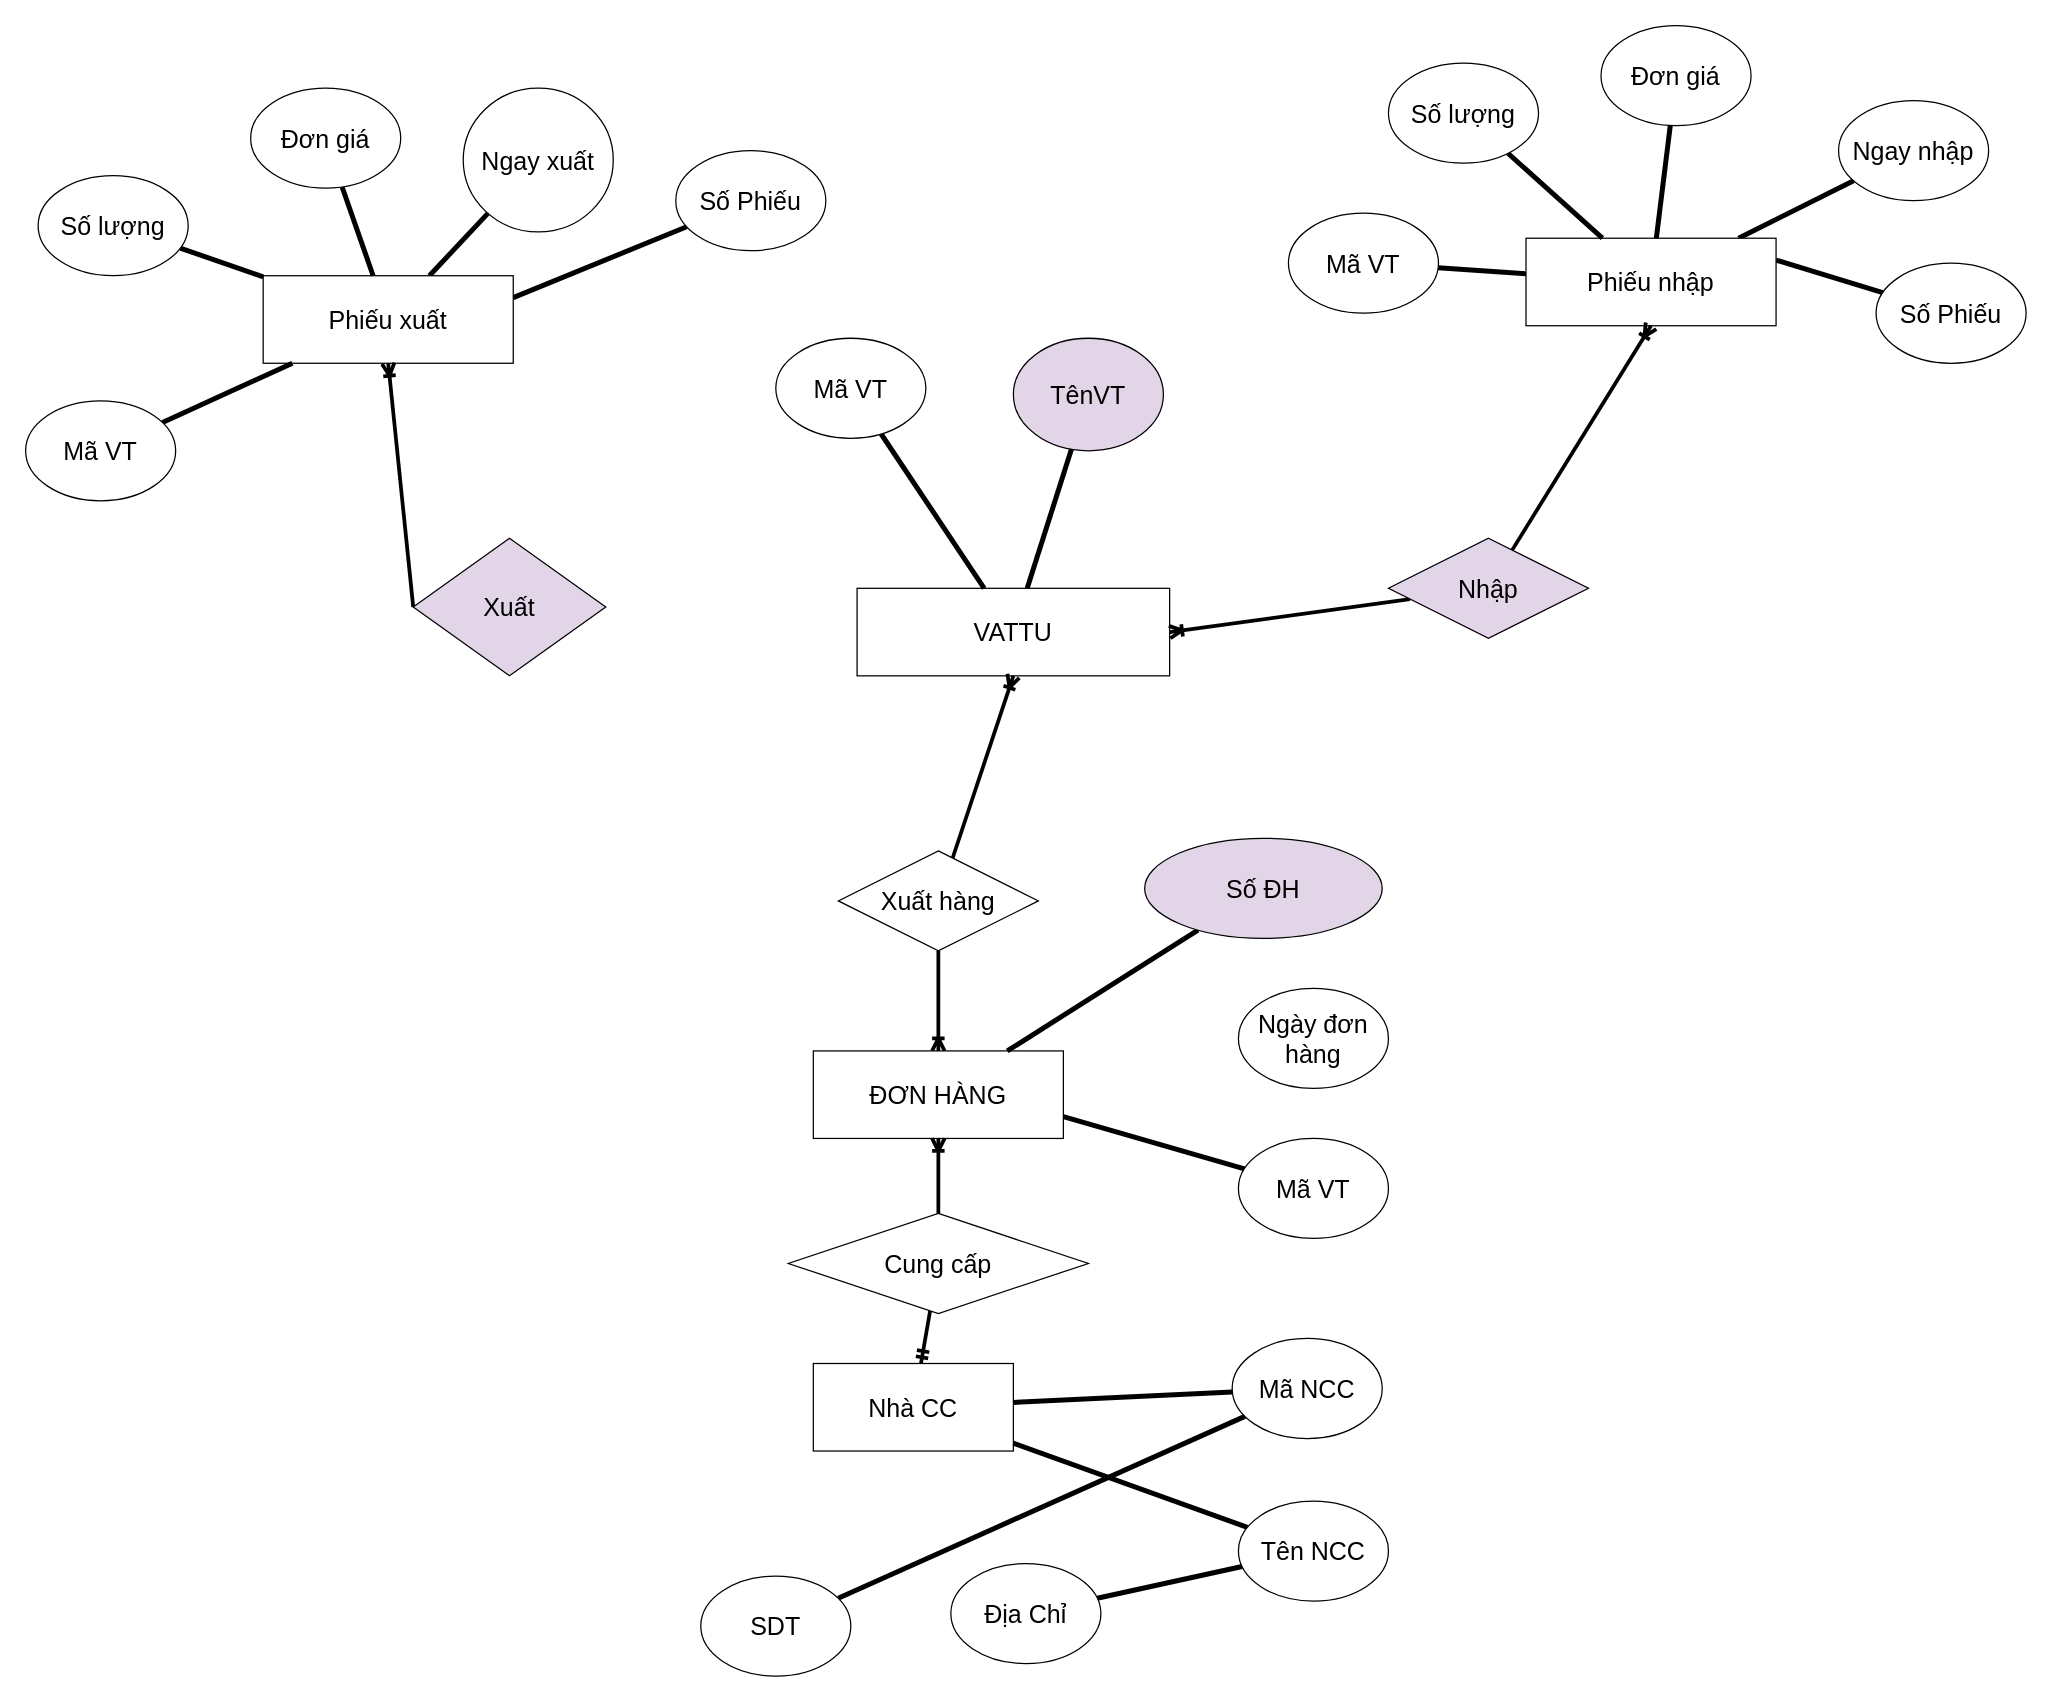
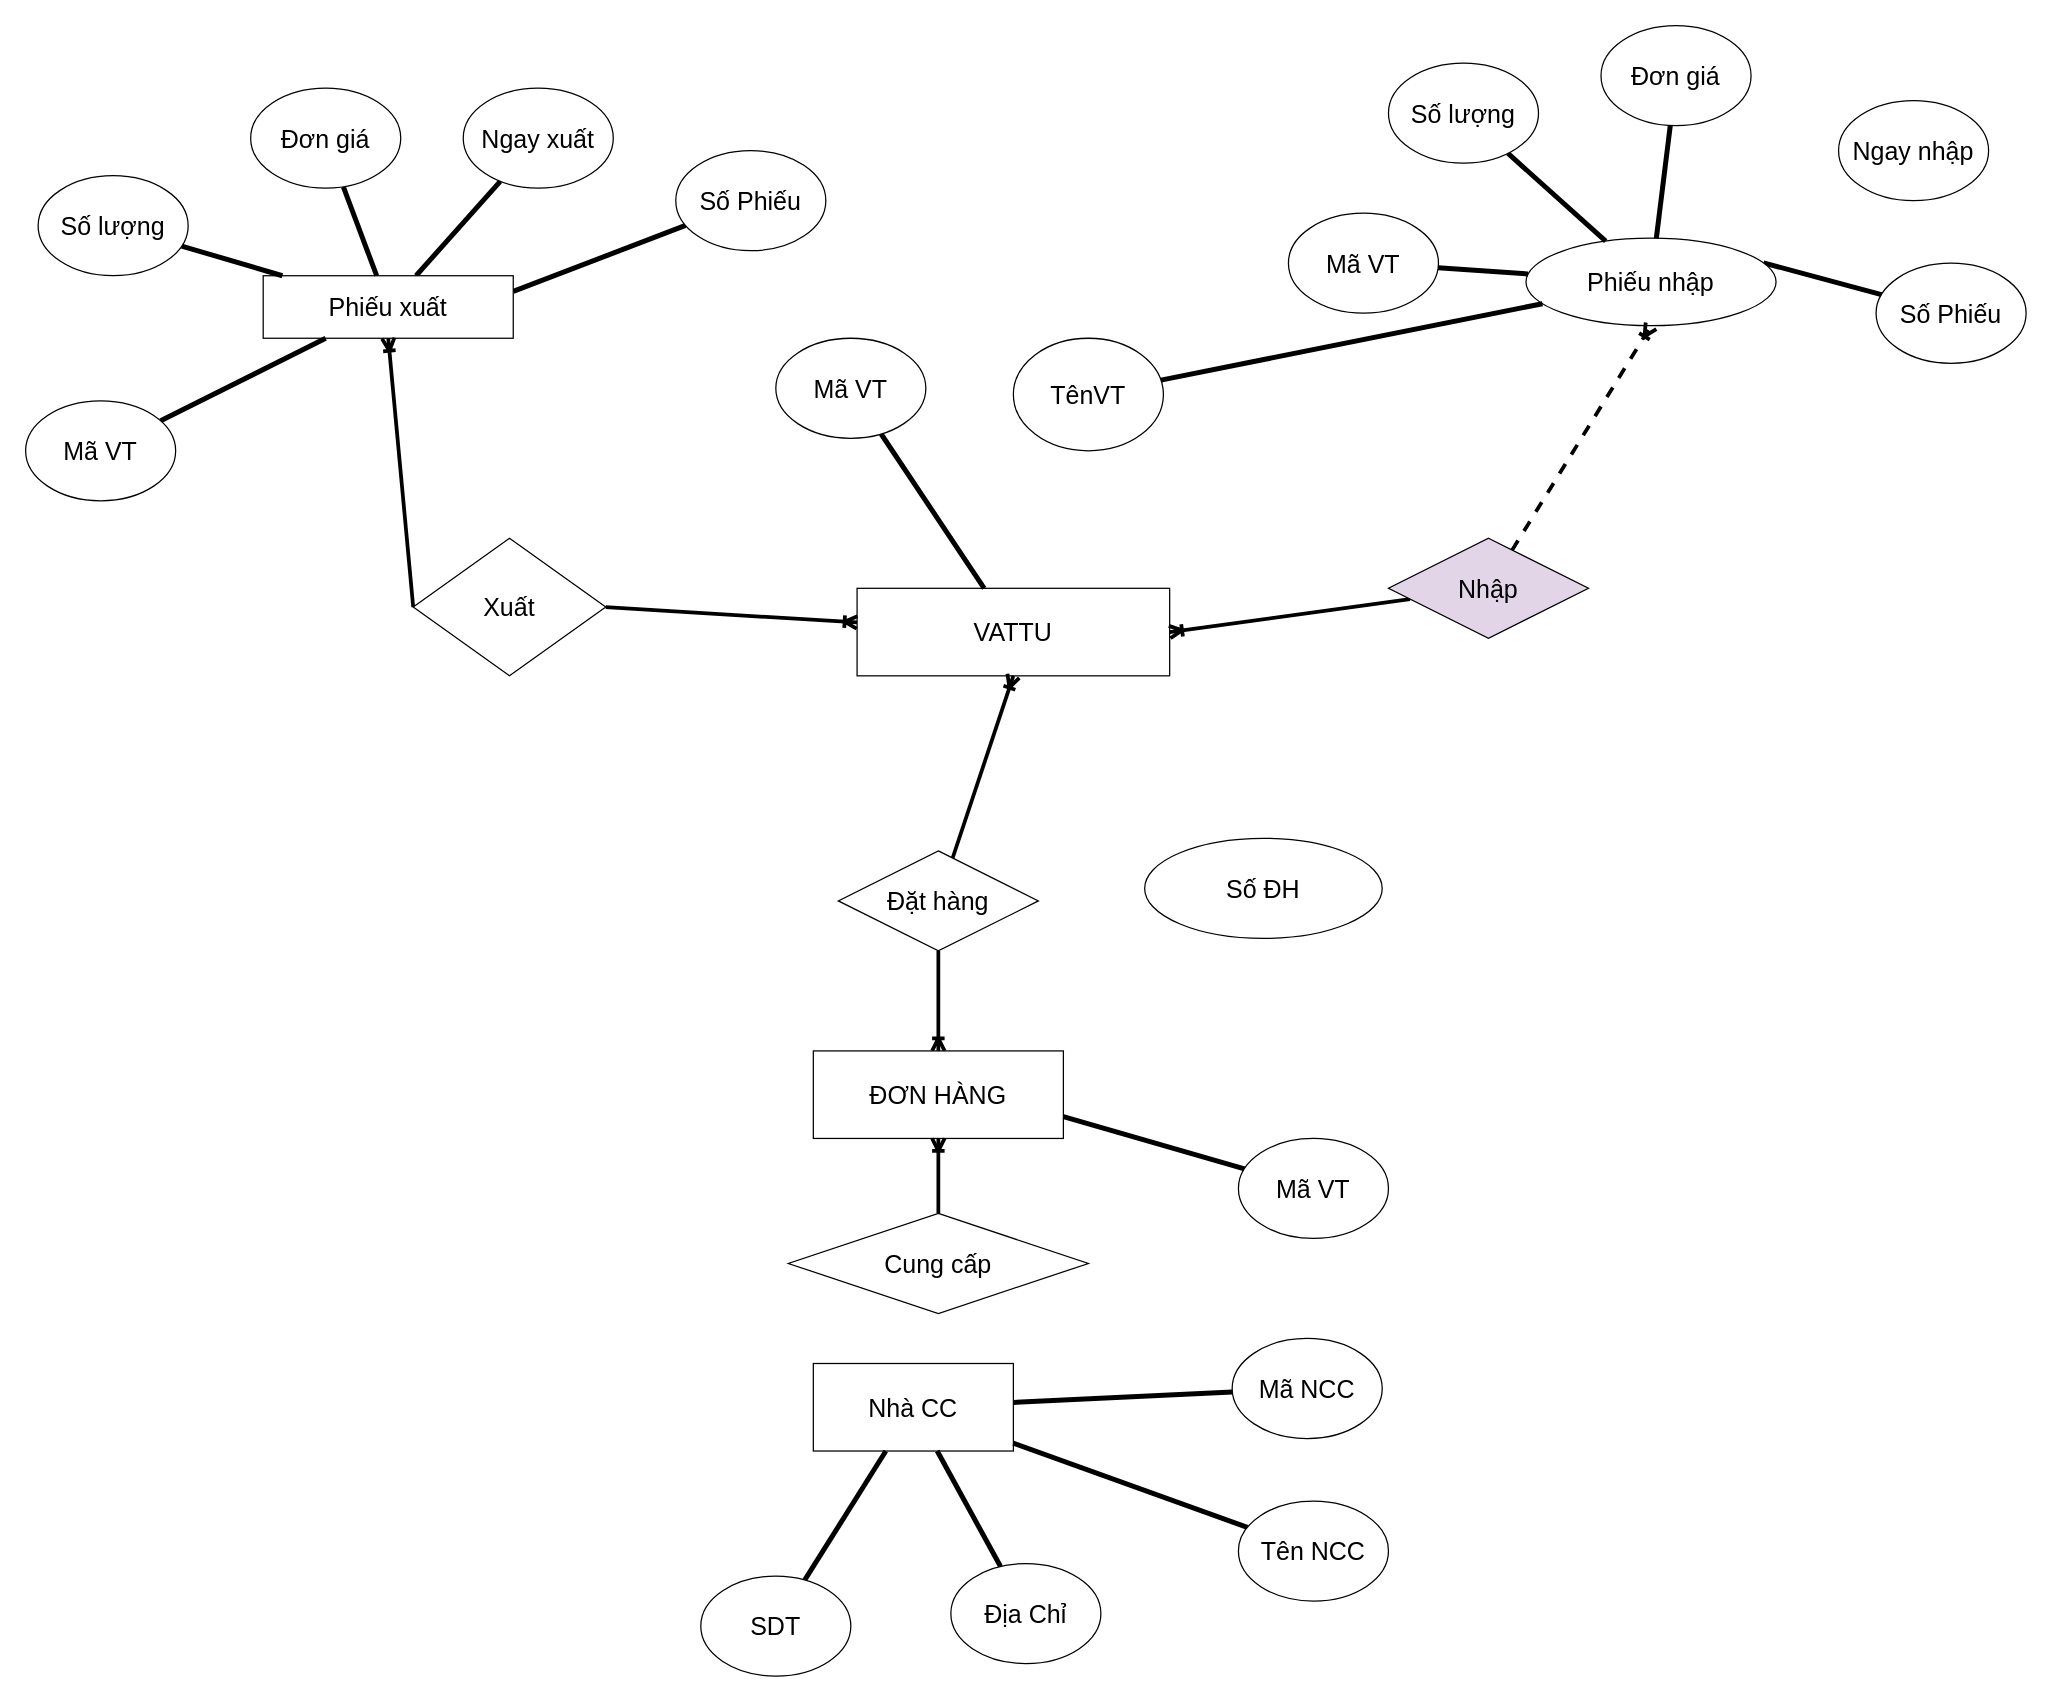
(538, 160) -> (538, 138)
(1796, 209) -> none
(1651, 282) -> (1651, 282)
(388, 319) -> (388, 307)
(1088, 394) -> (1088, 394)
(1584, 434) -> (1584, 434)
(1049, 518) -> (1351, 342)
(509, 607) -> (509, 607)
none -> (731, 615)
(1263, 888) -> (1263, 888)
(938, 901) -> (938, 901)
(1103, 990) -> none
(1313, 1038) -> none
(925, 1336) -> none
(1041, 1507) -> (845, 1515)
(1169, 1582) -> (969, 1509)
